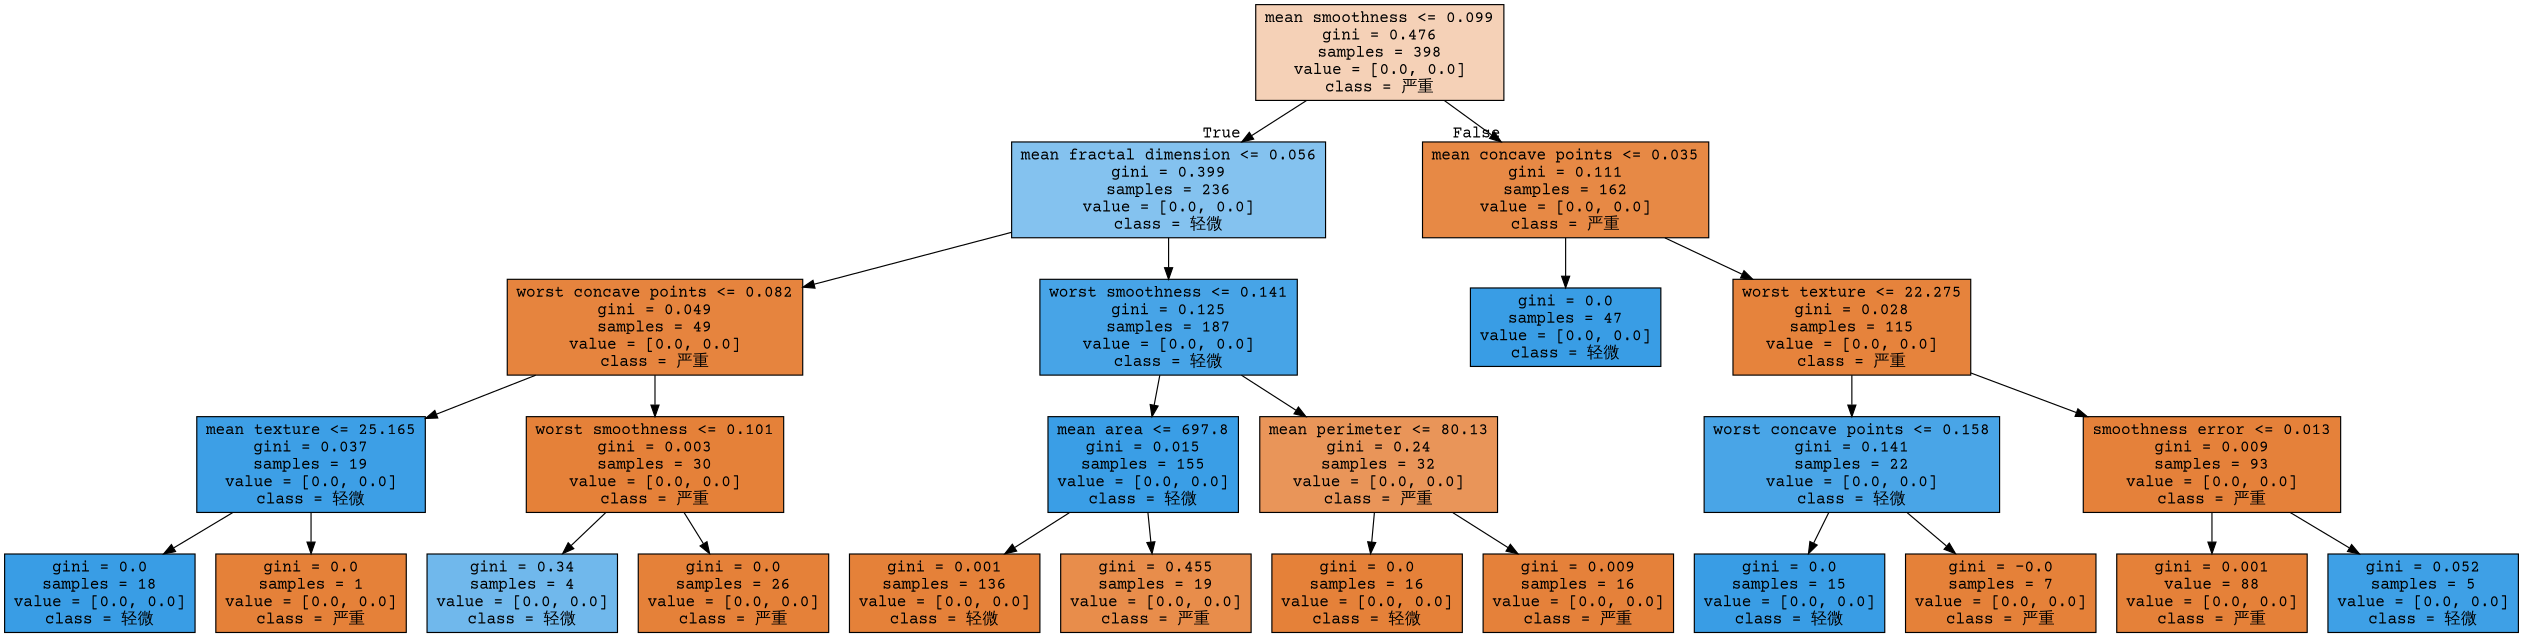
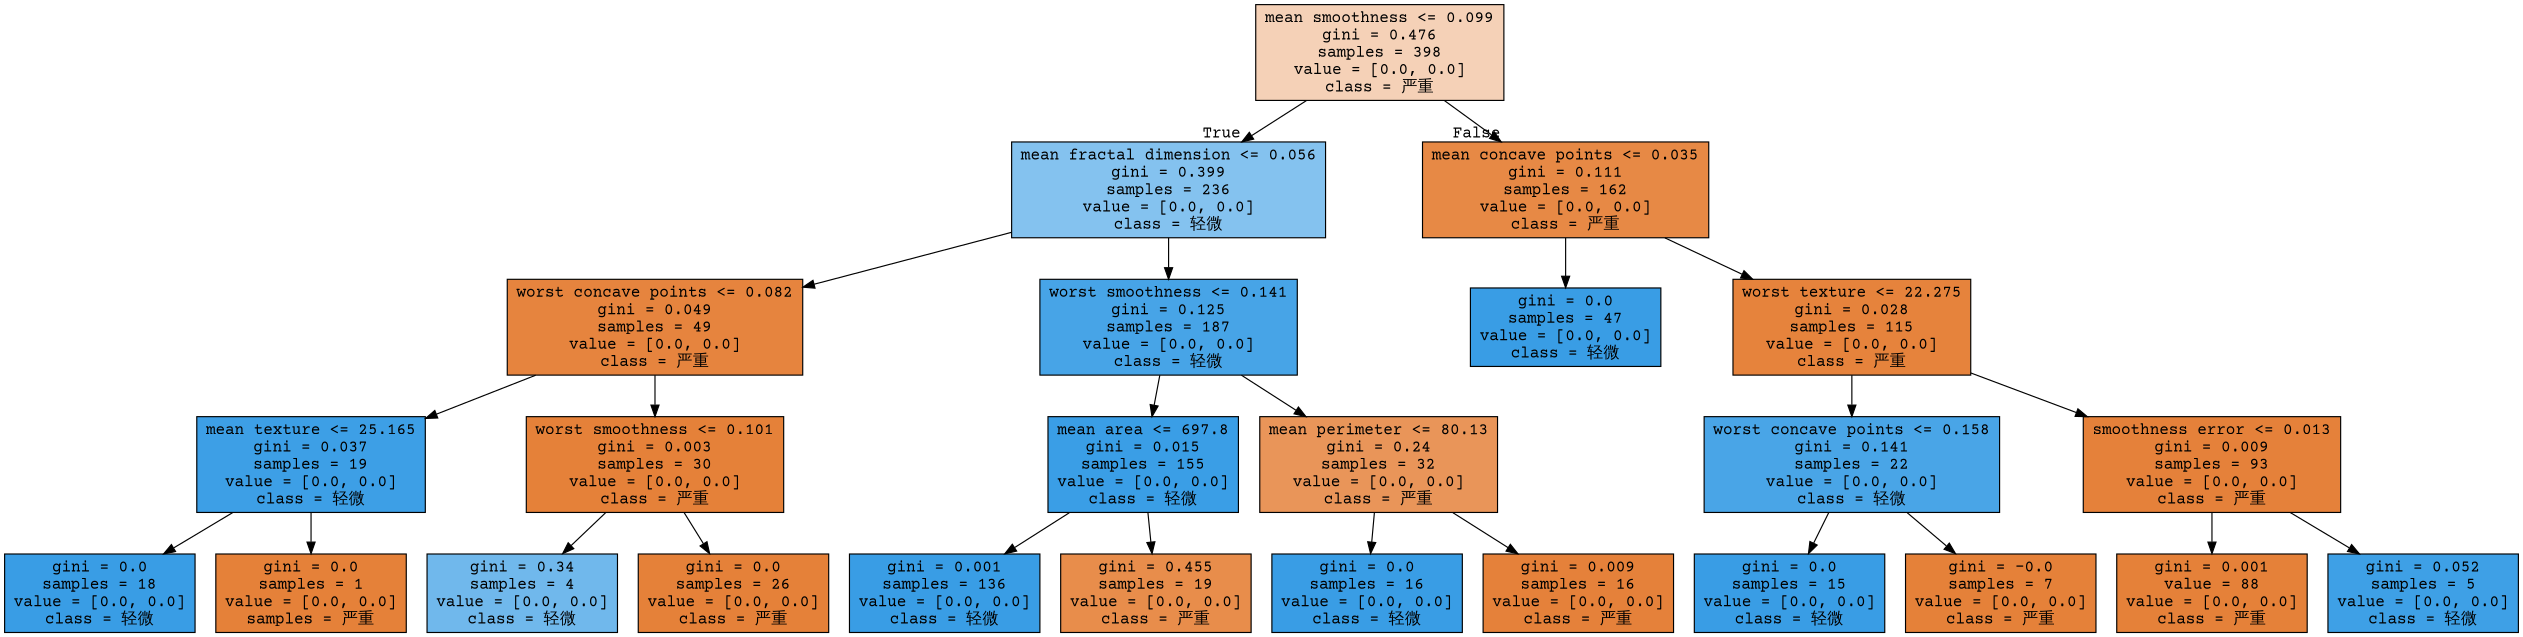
(311, 593) -> (311, 593)
(945, 593) -> (945, 593)
(1367, 593) -> (1367, 593)
